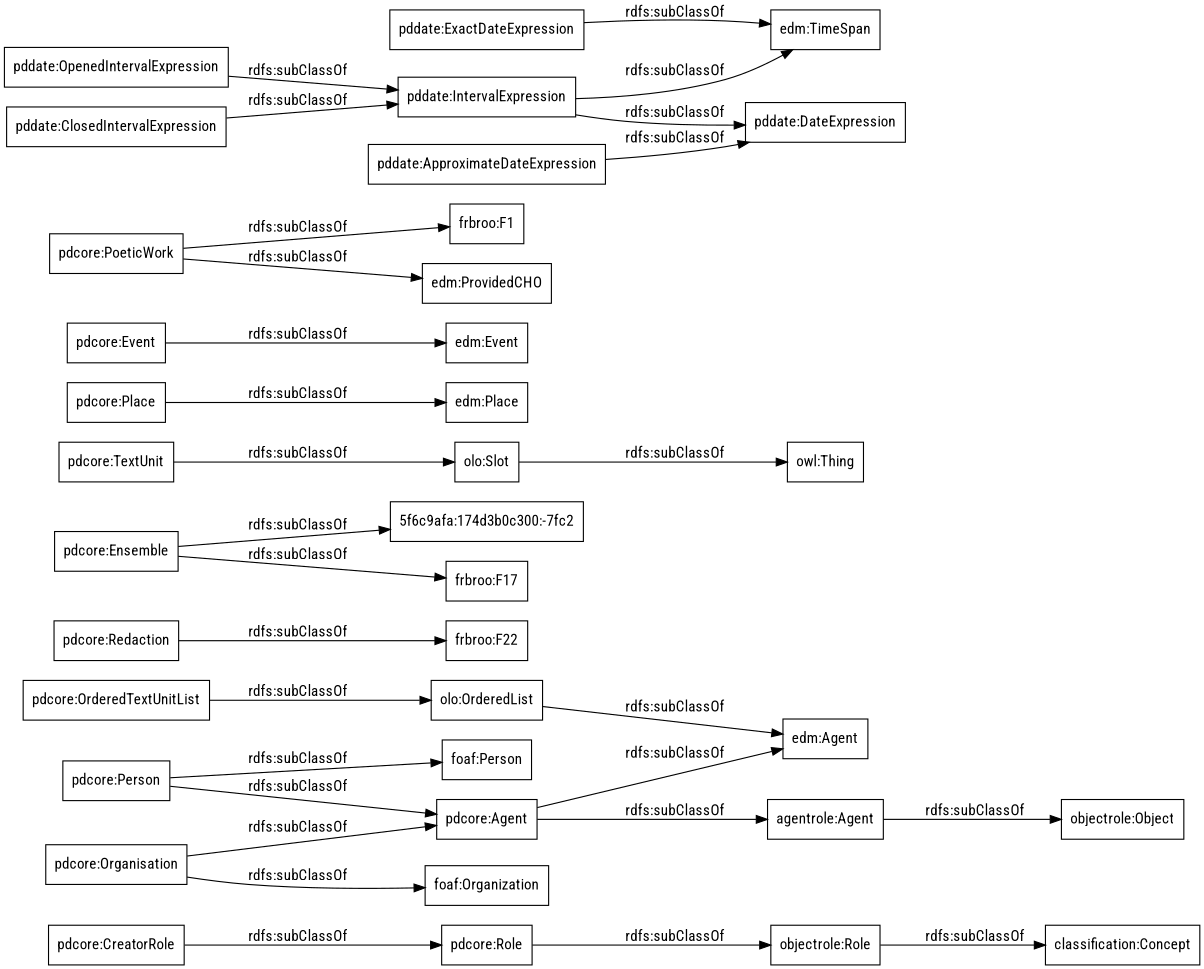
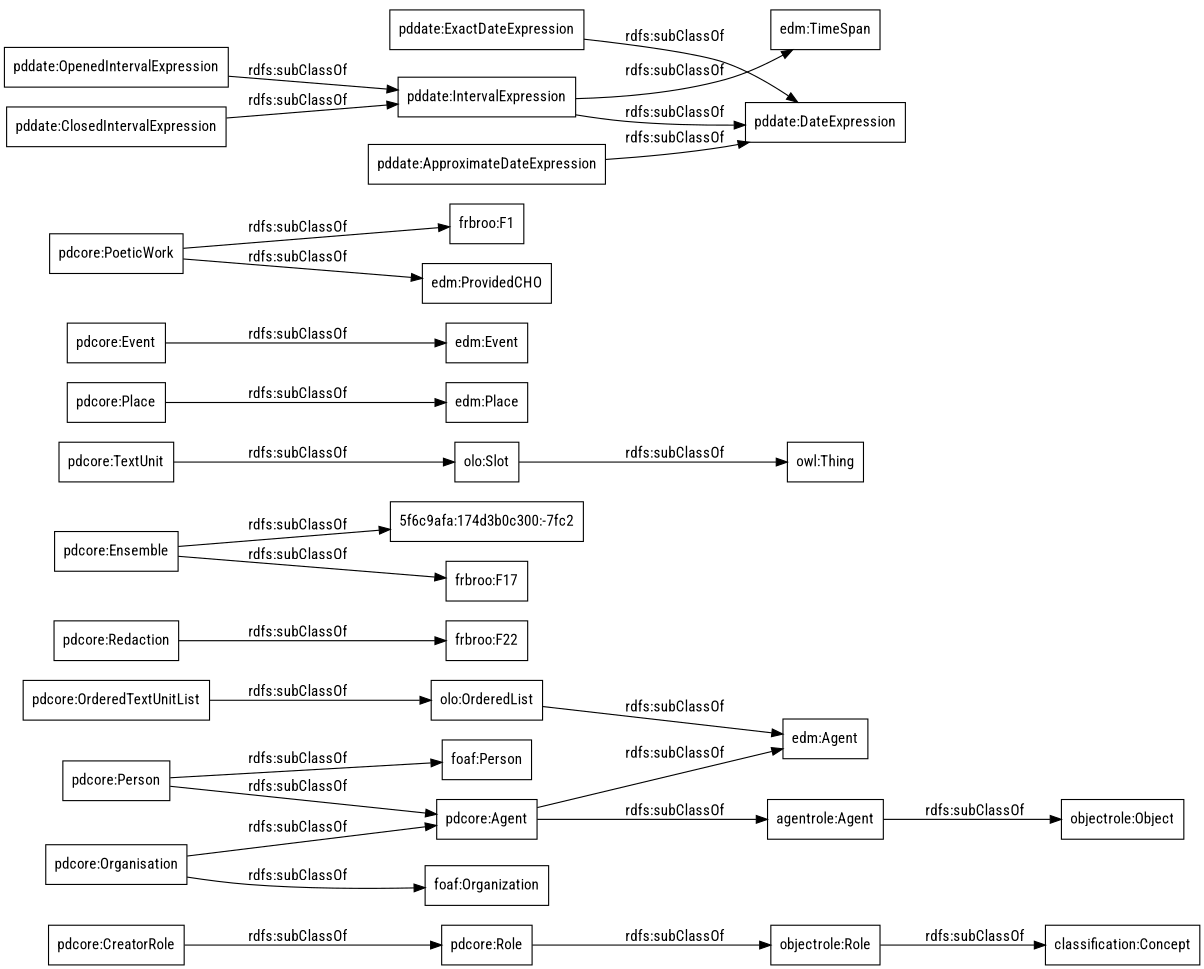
(672, 20) -> (690, 54)
